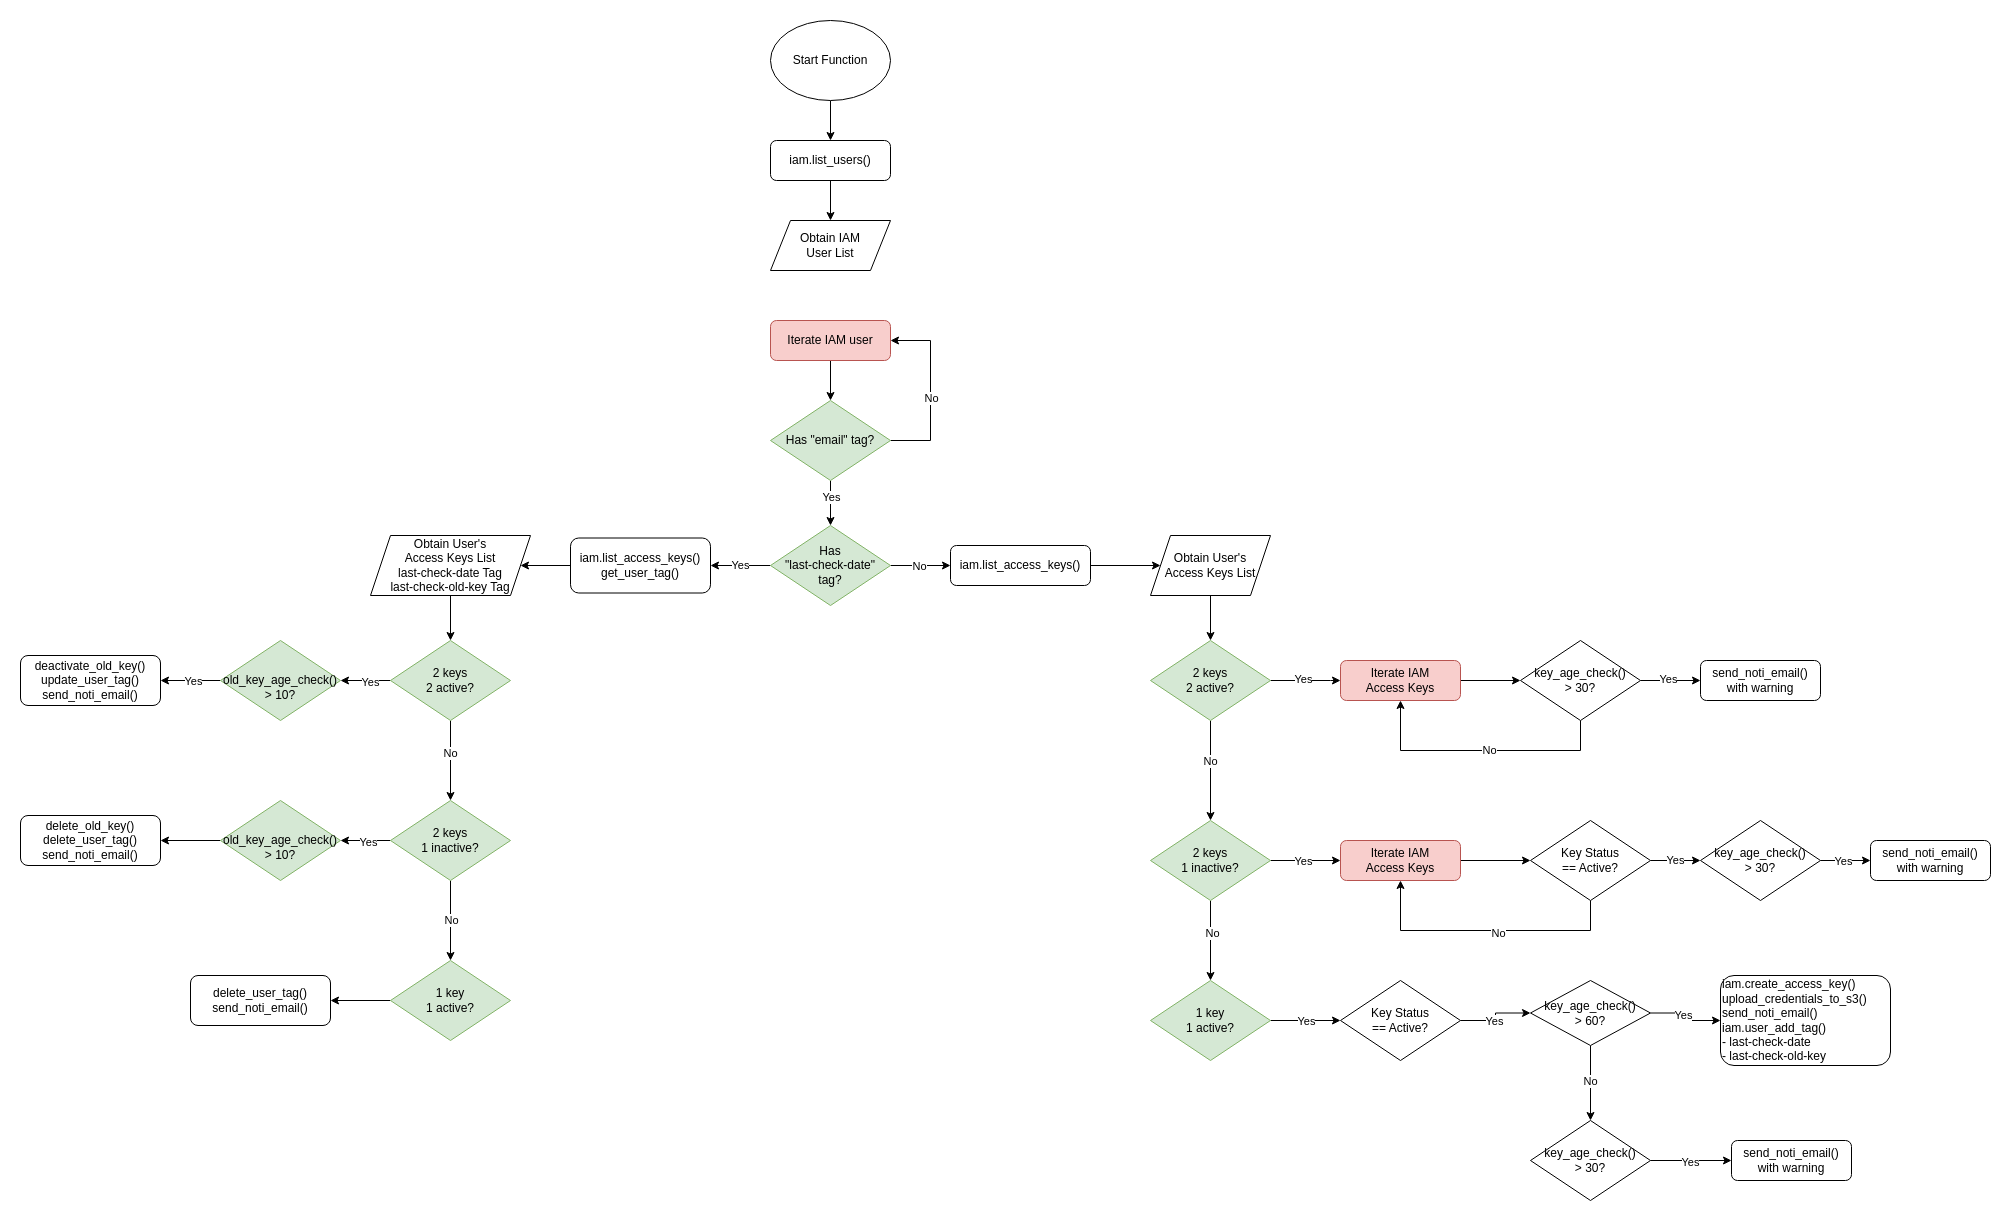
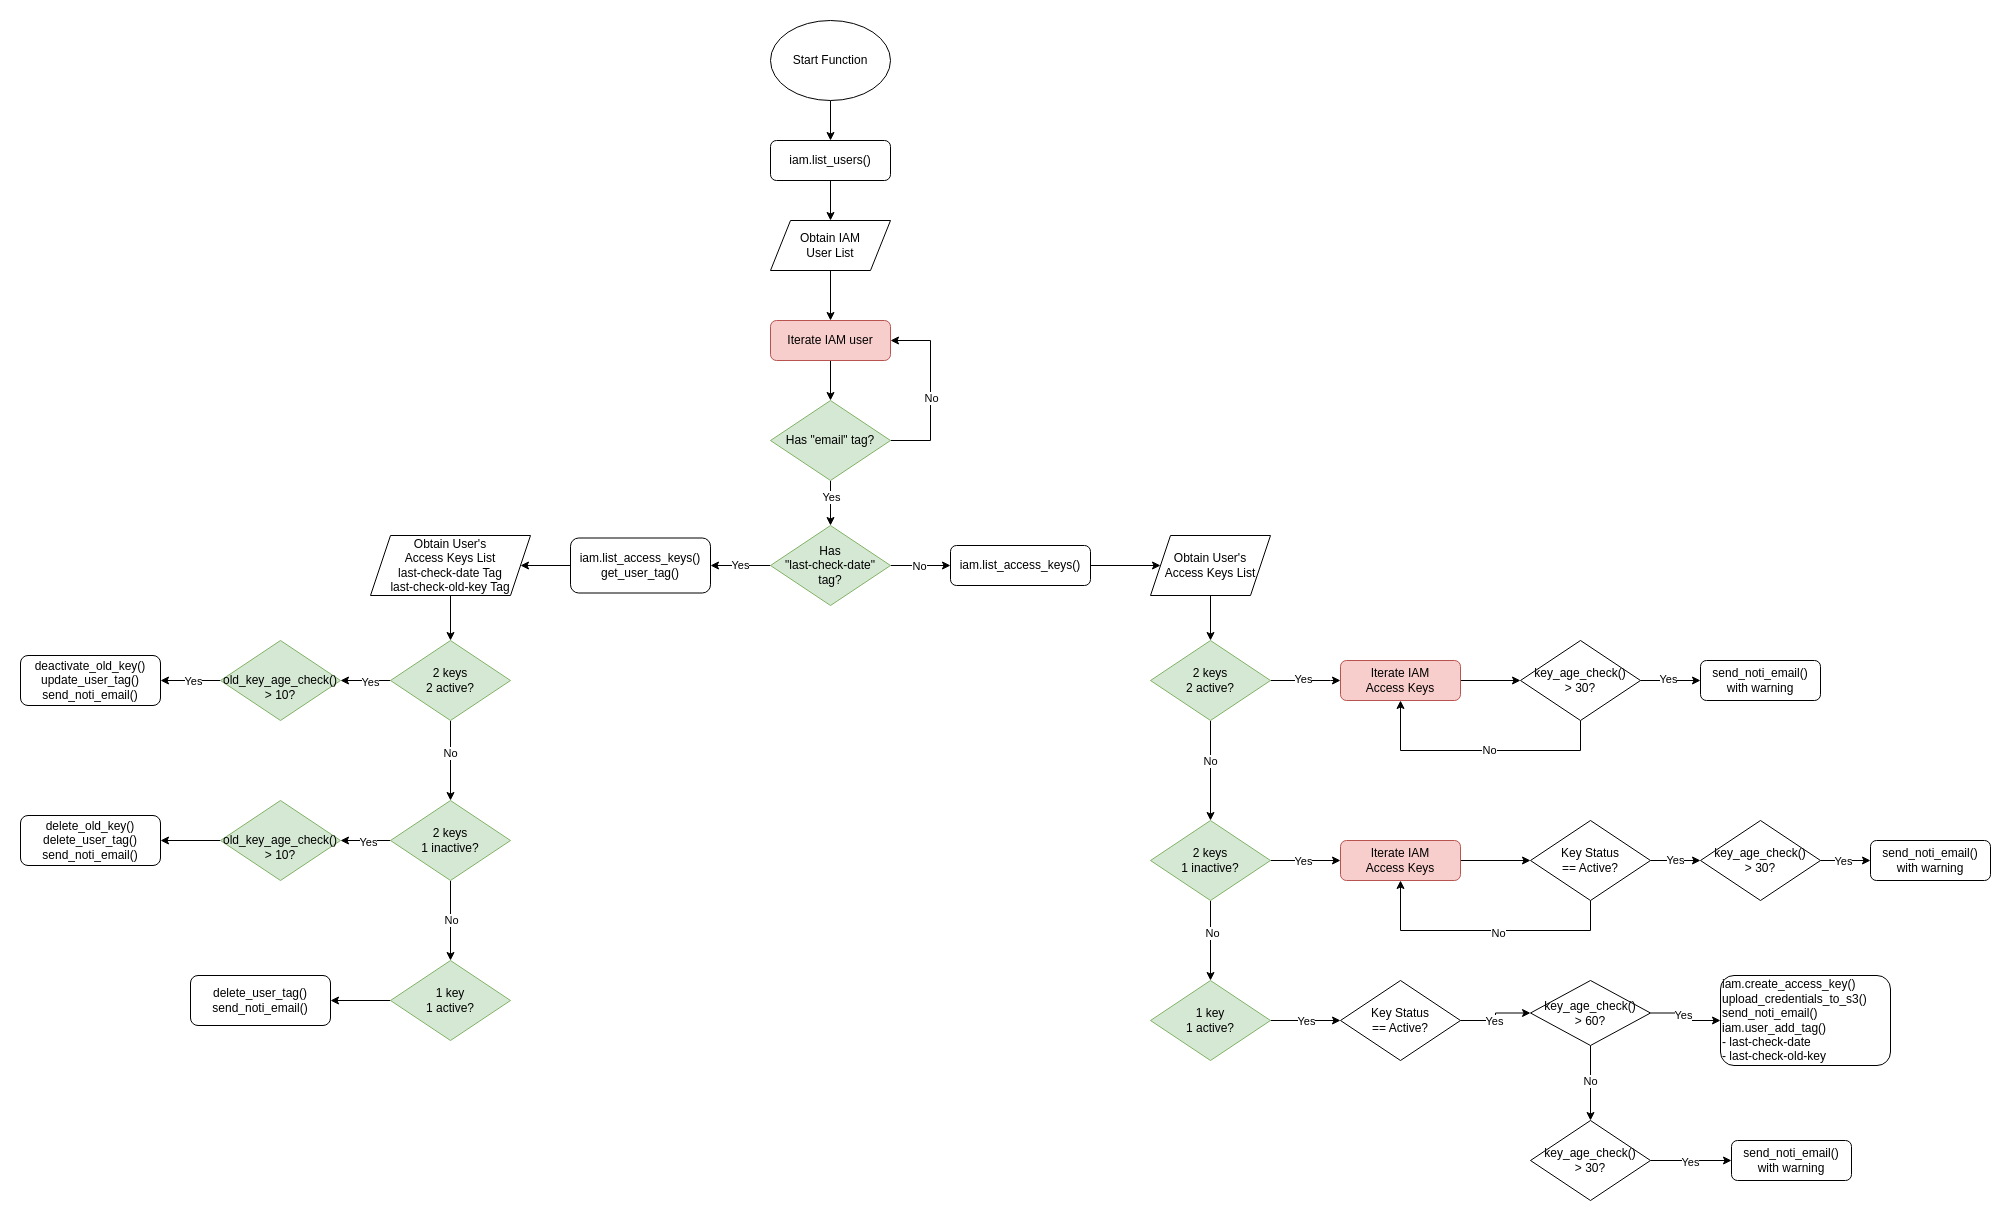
none -> (831, 292)
